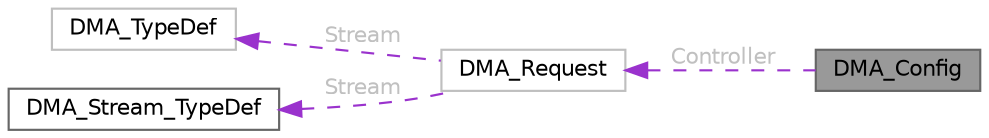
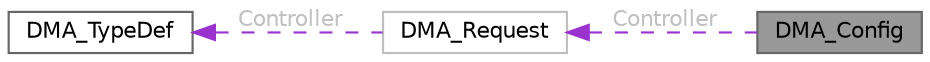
(144, 29) -> (101, 32)
(360, 37) -> (288, 21)
(144, 109) -> none
